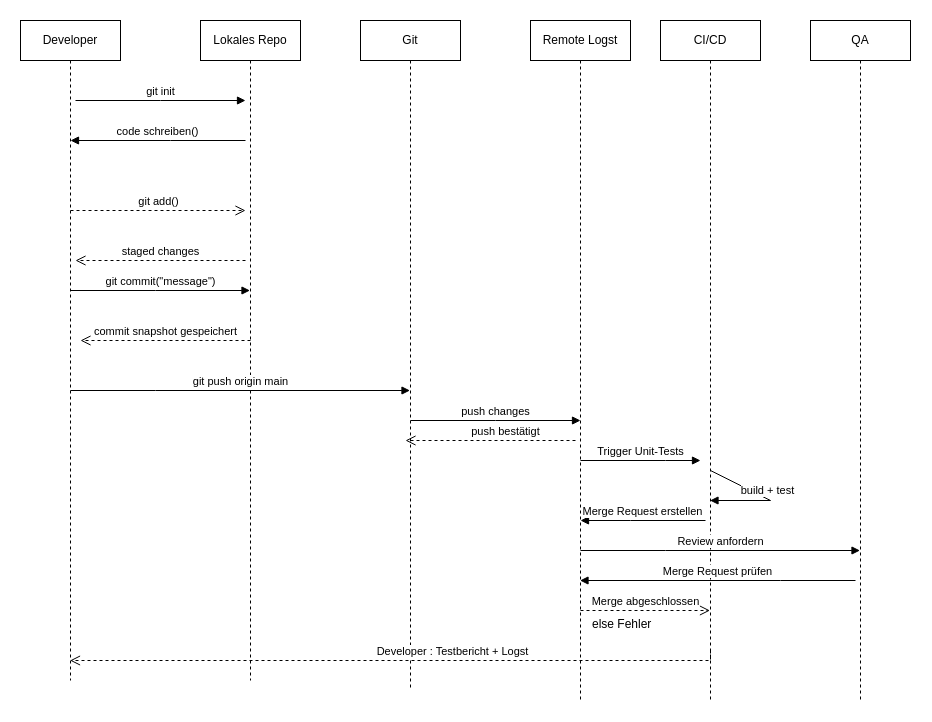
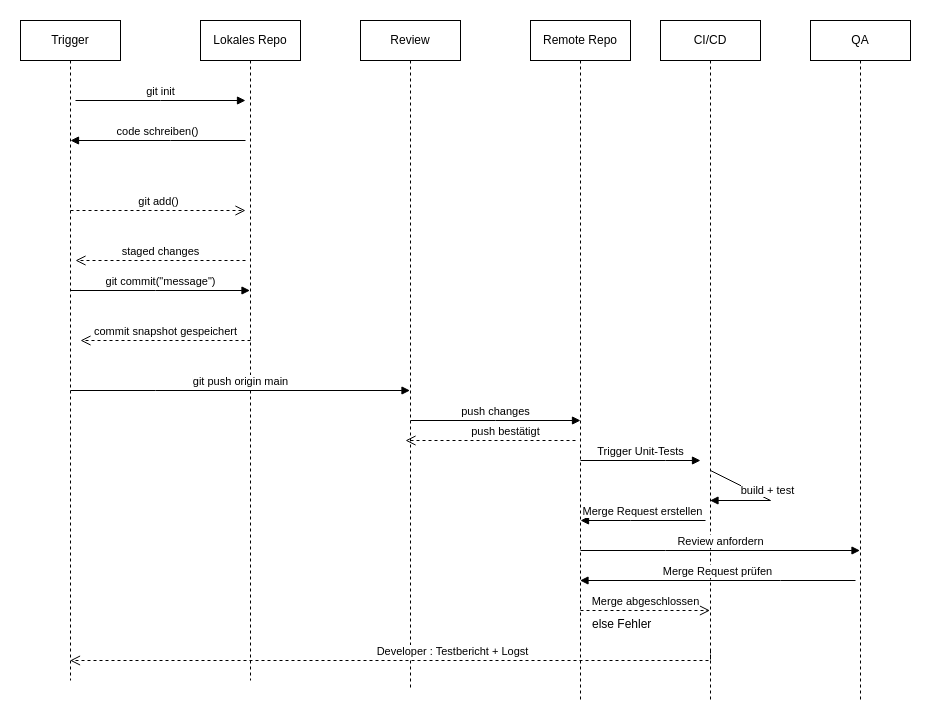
(71, 41) -> (71, 41)
(411, 41) -> (411, 41)
(581, 41) -> (581, 41)
